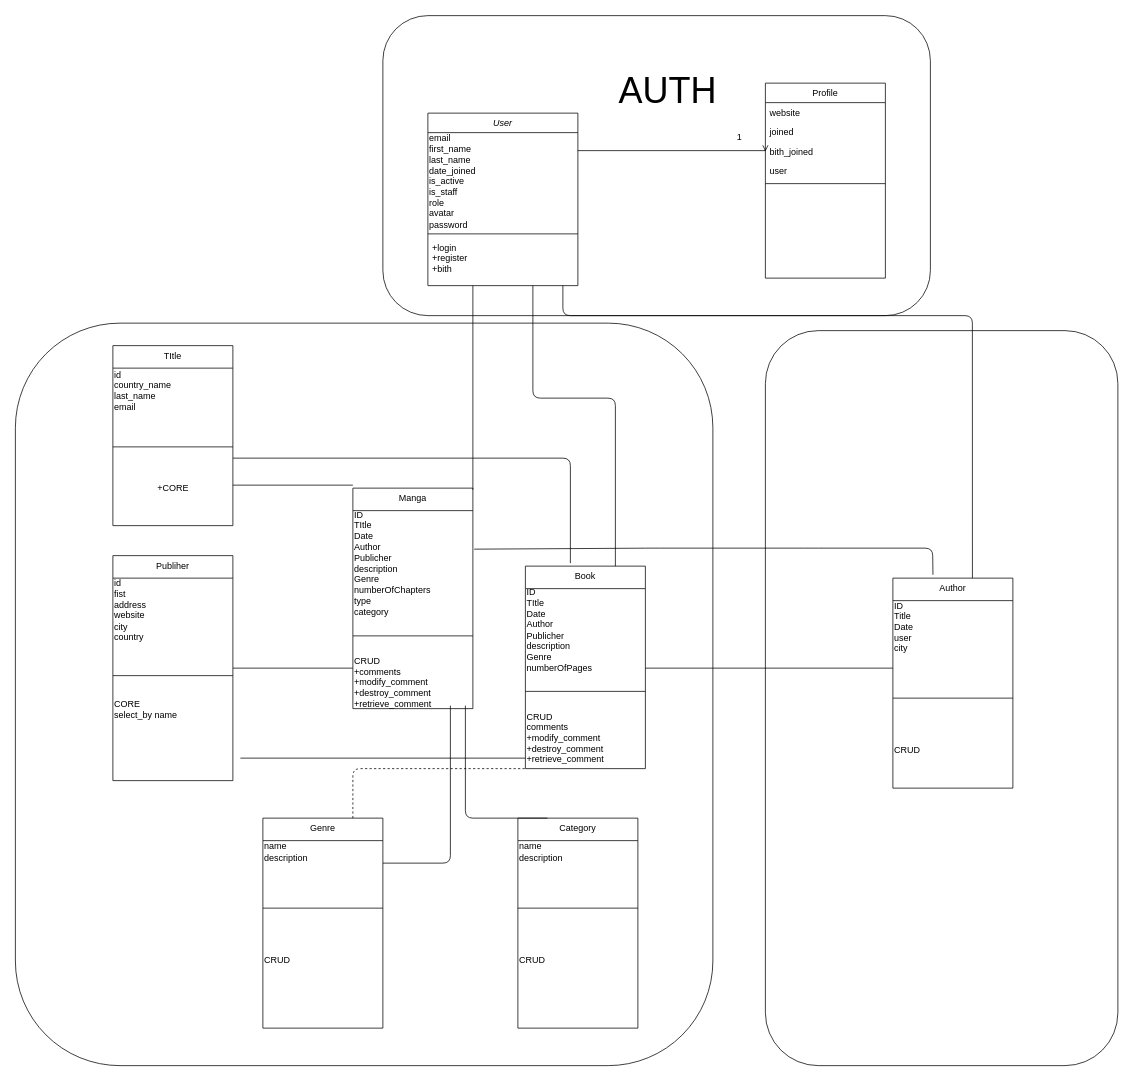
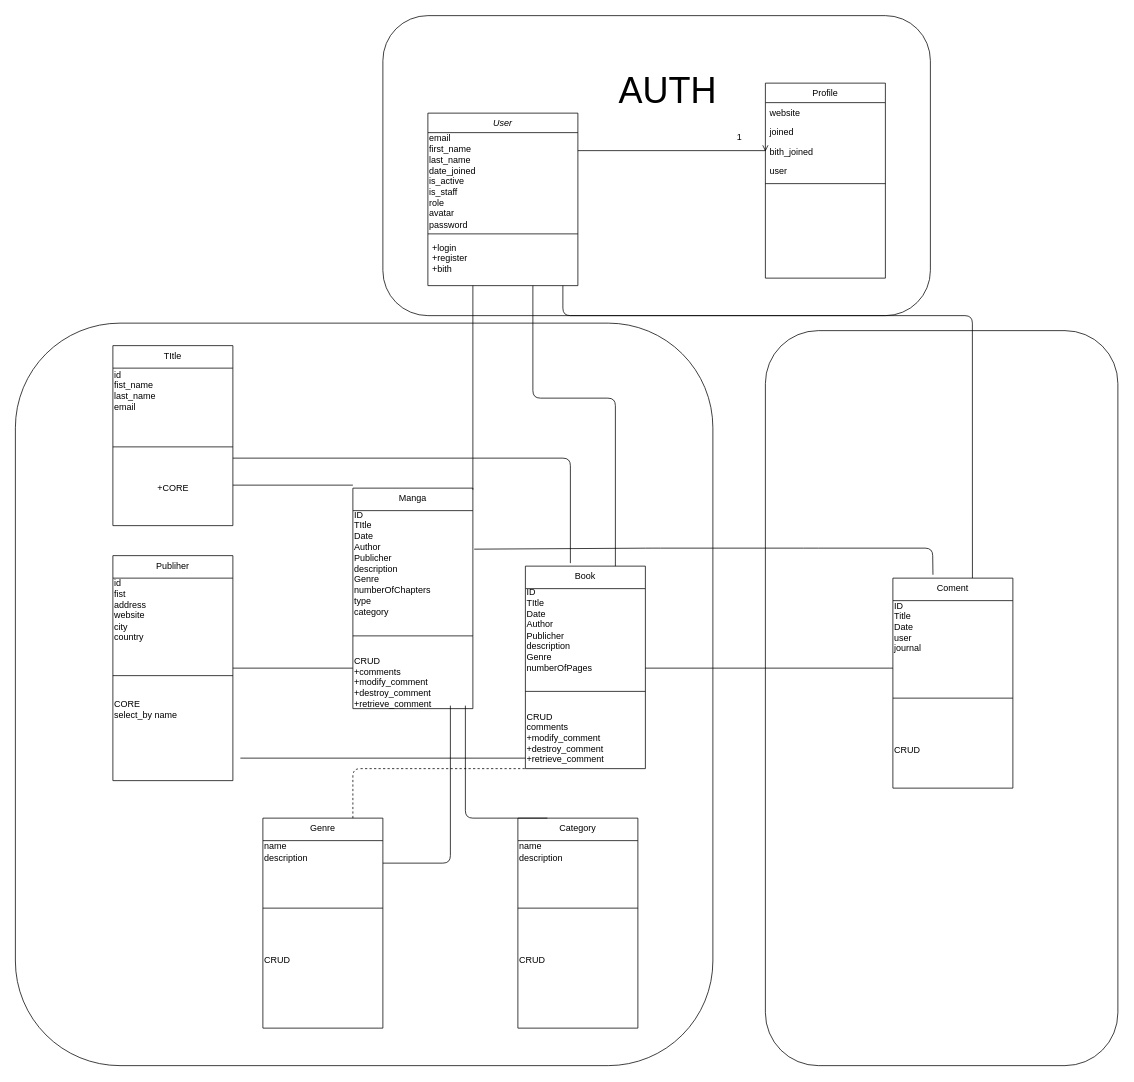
(145, 390) -> (136, 390)
(953, 588) -> (953, 588)
(905, 627) -> (911, 627)
